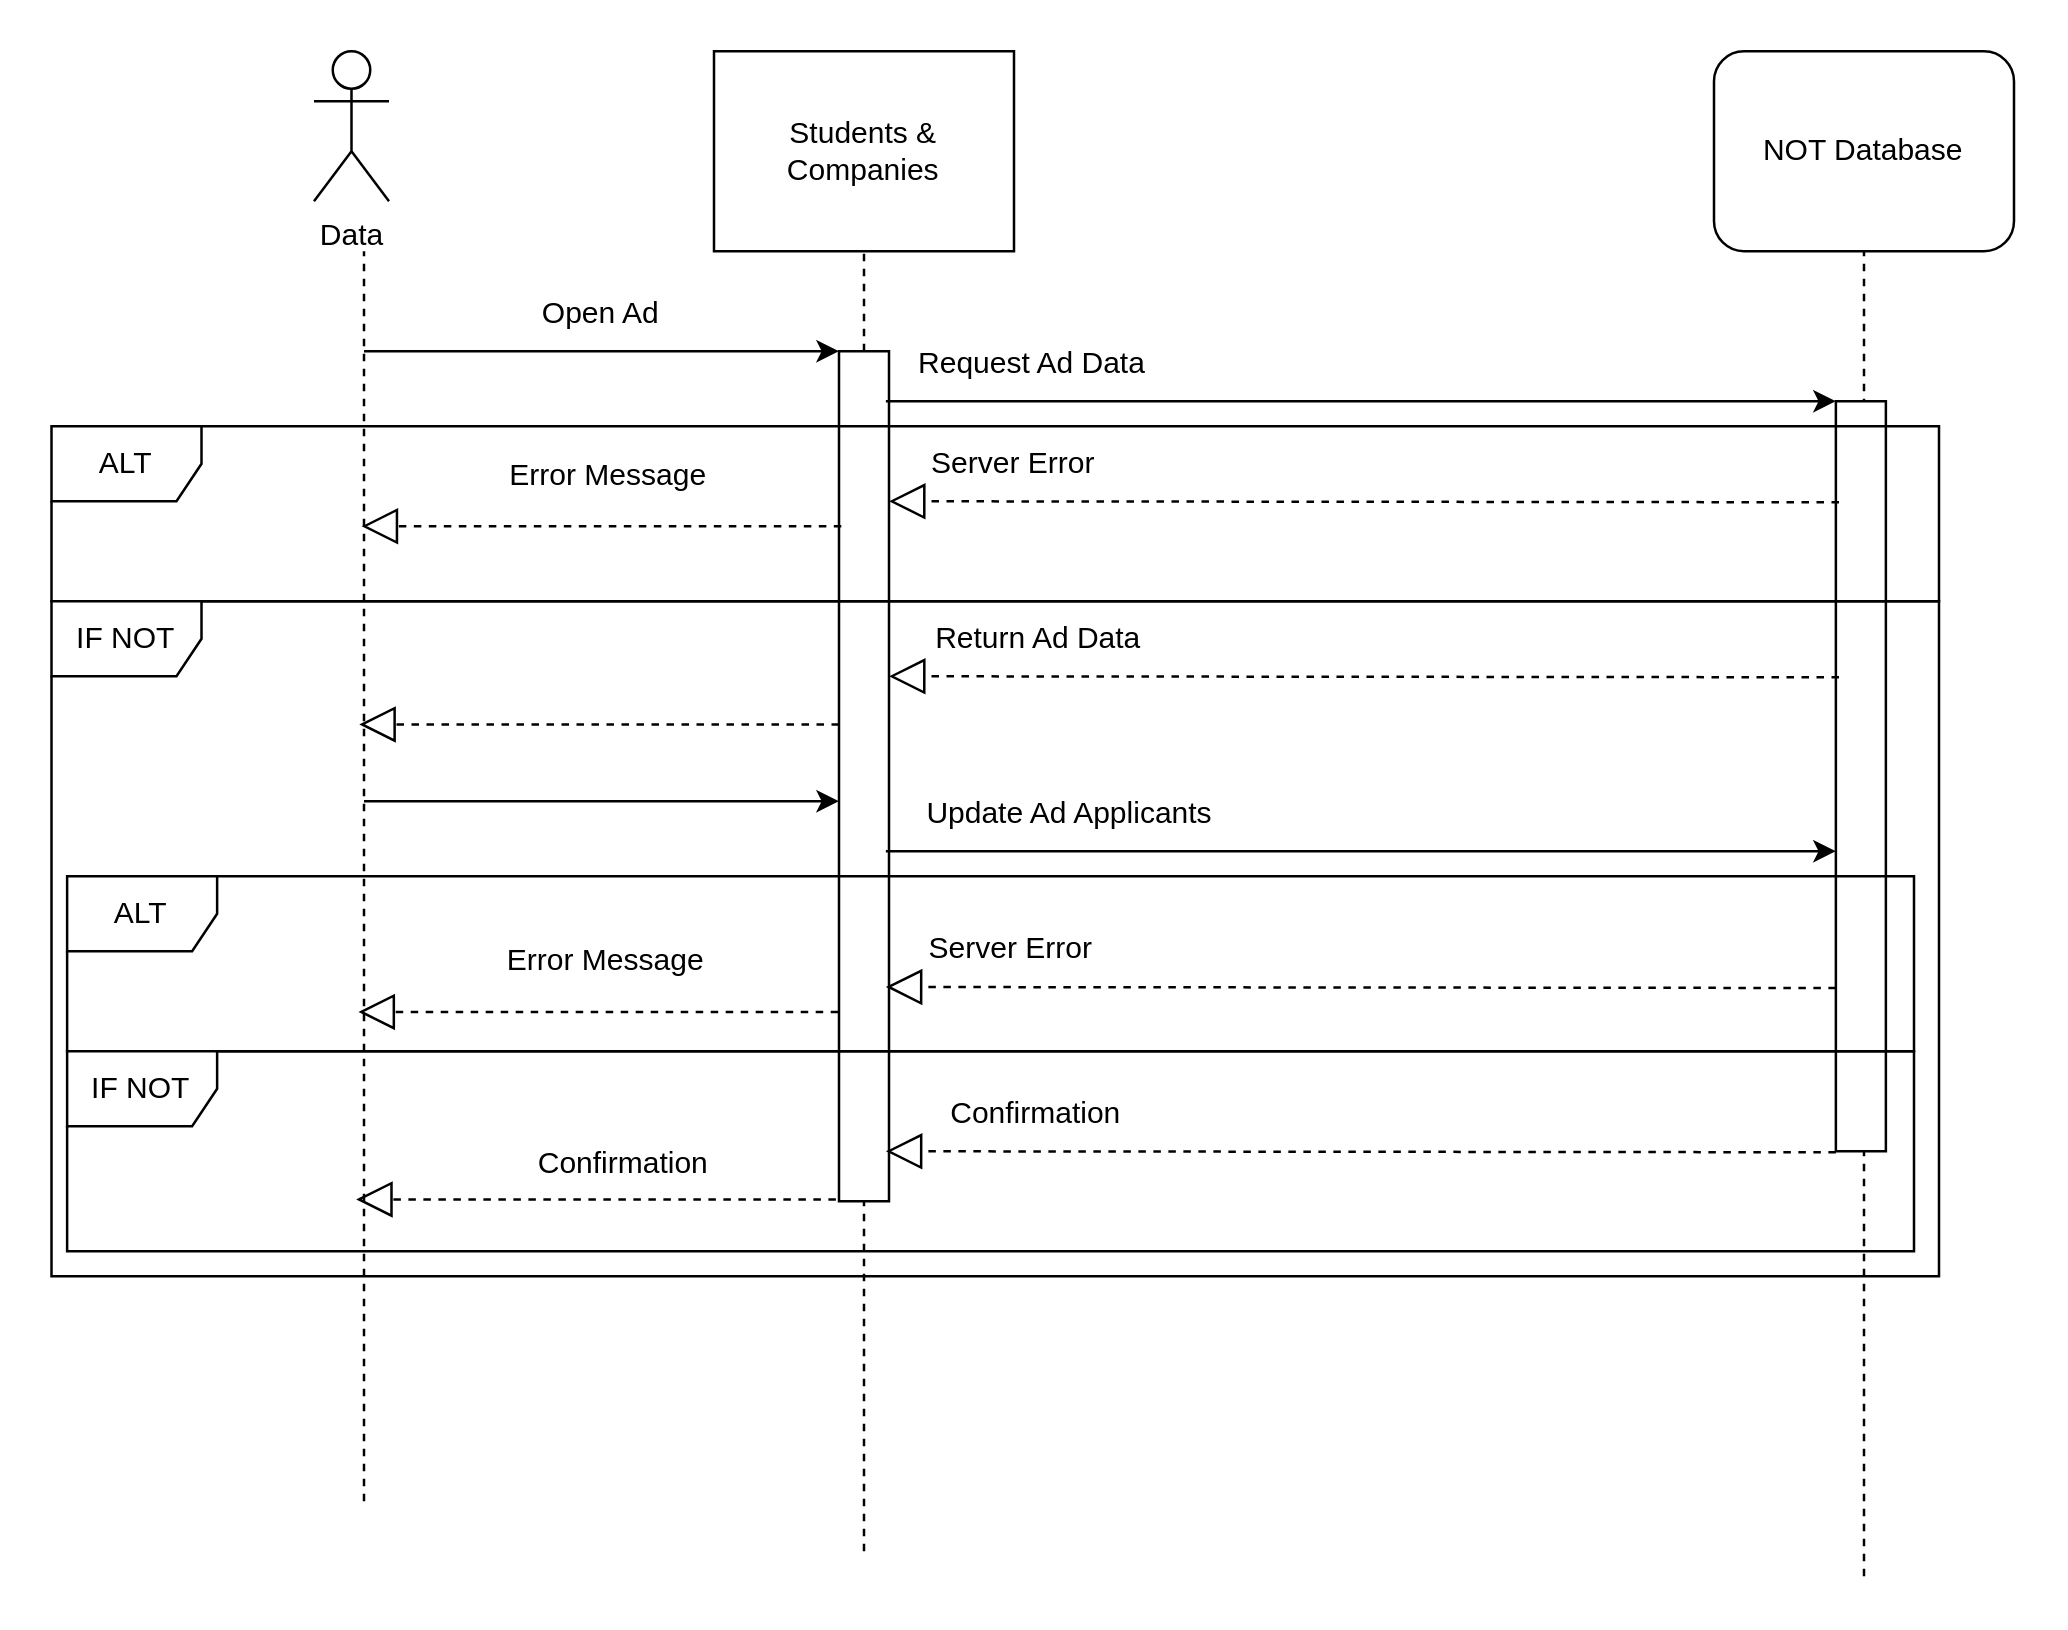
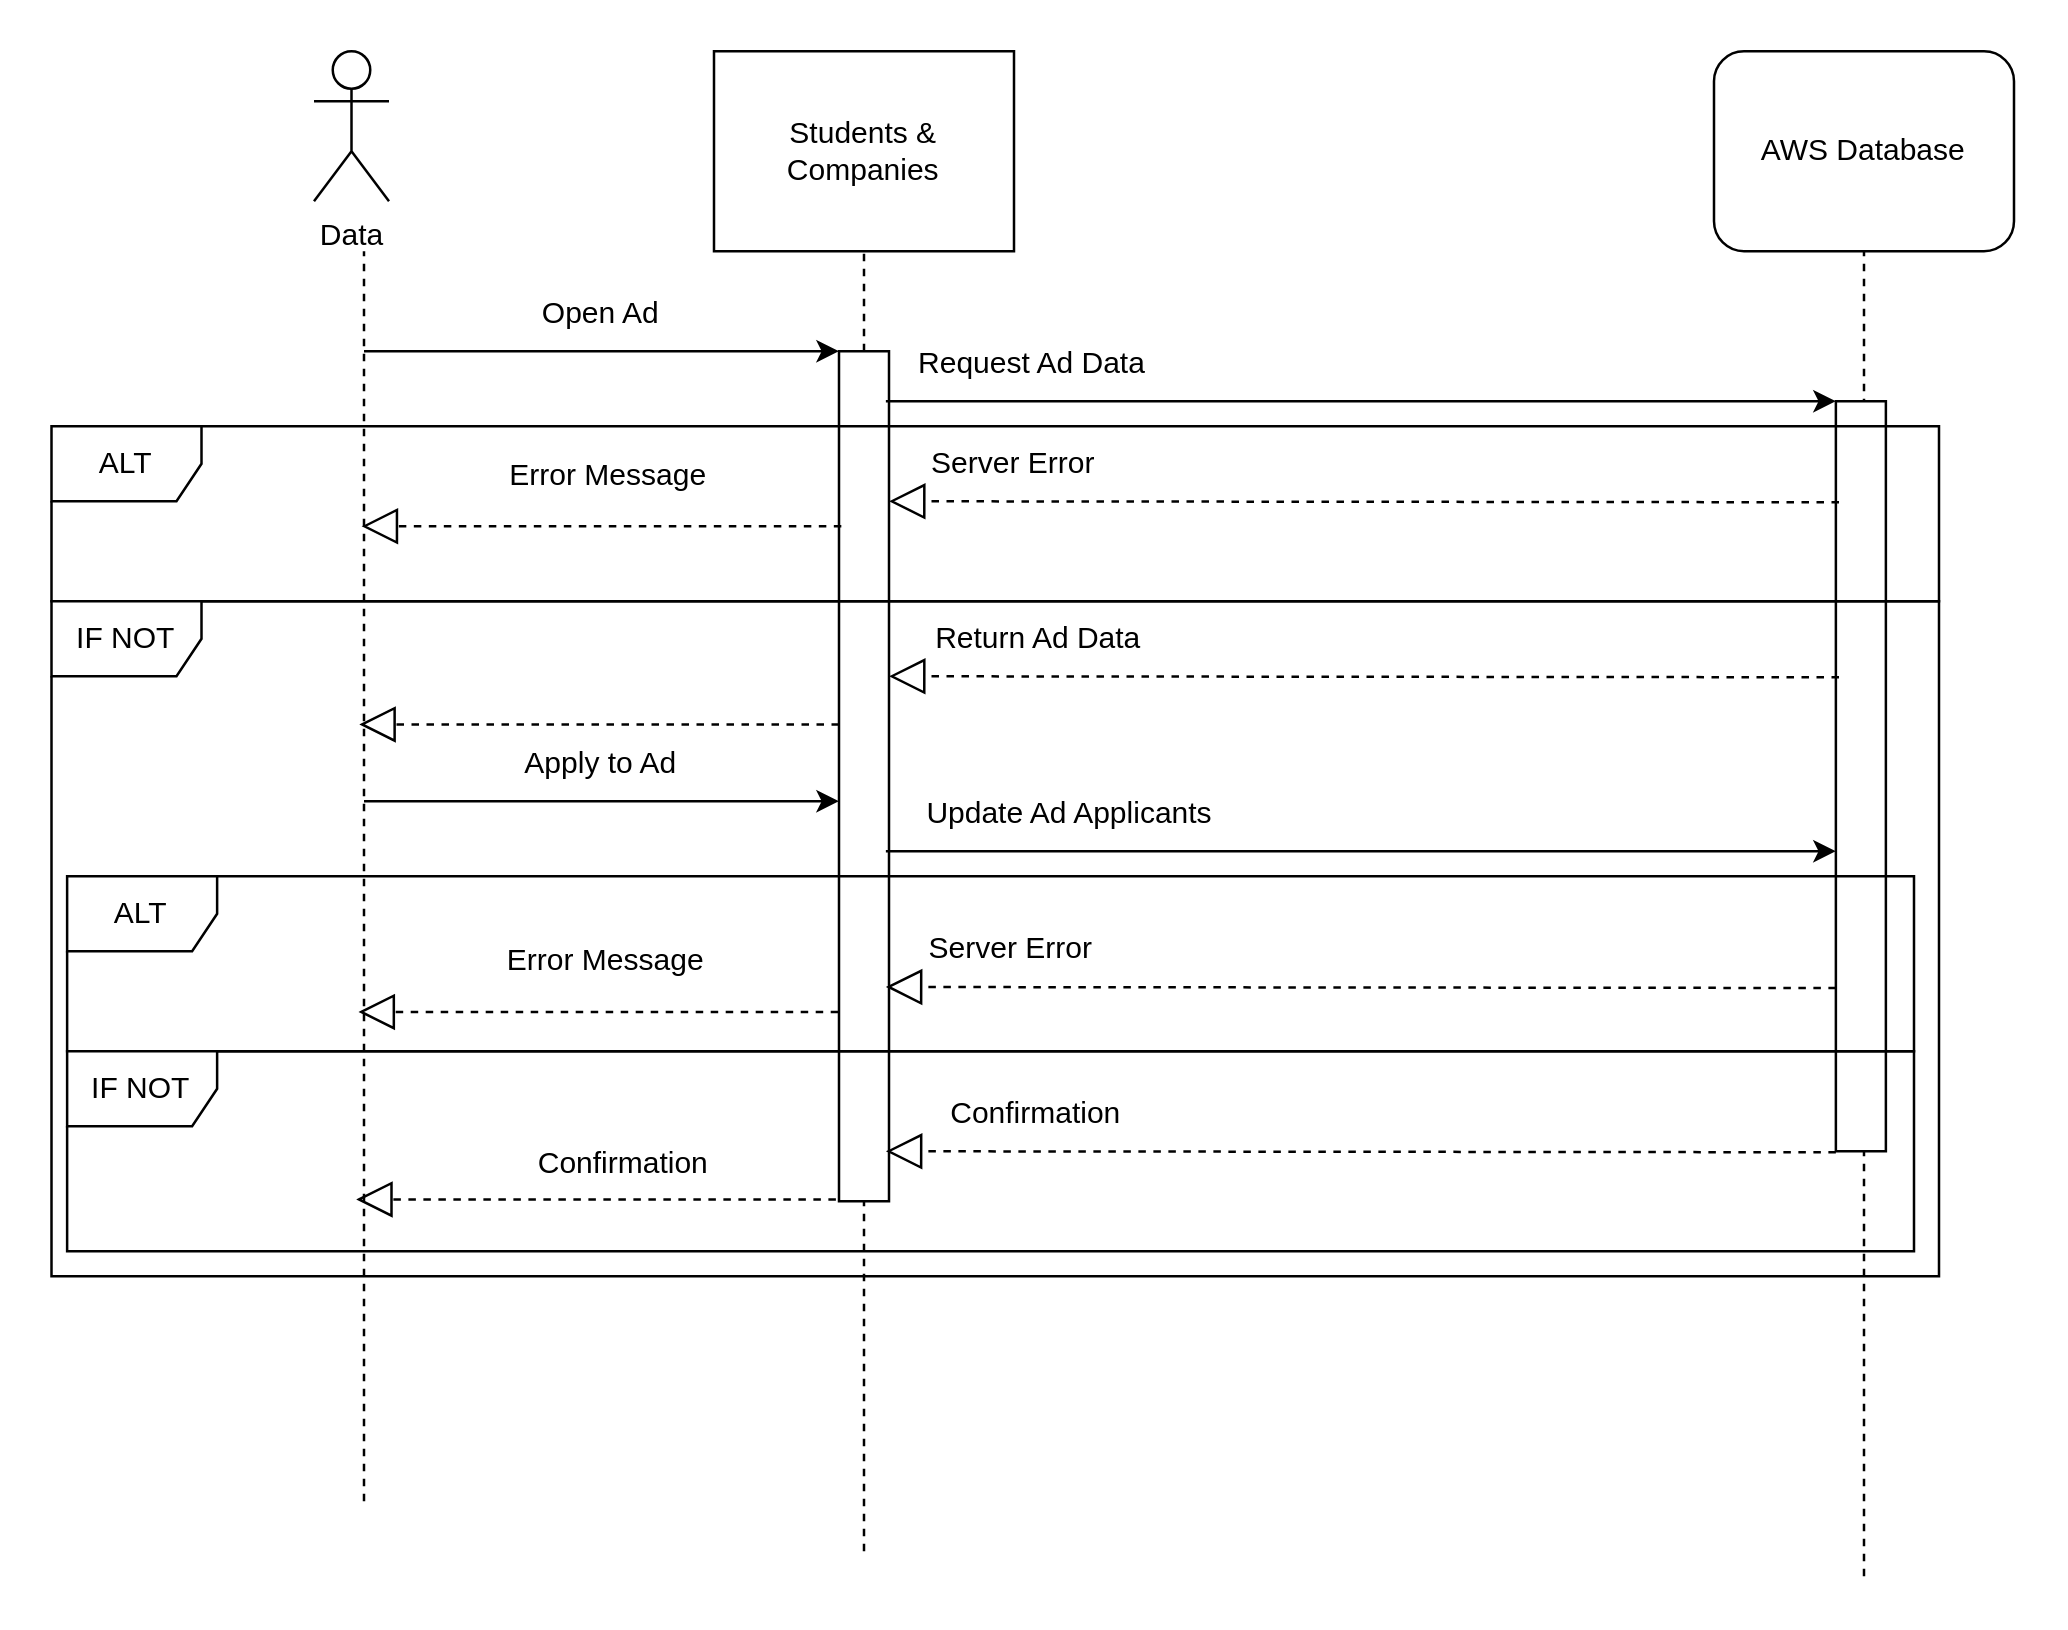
(1864, 151) -> (1864, 151)
none -> (601, 764)
